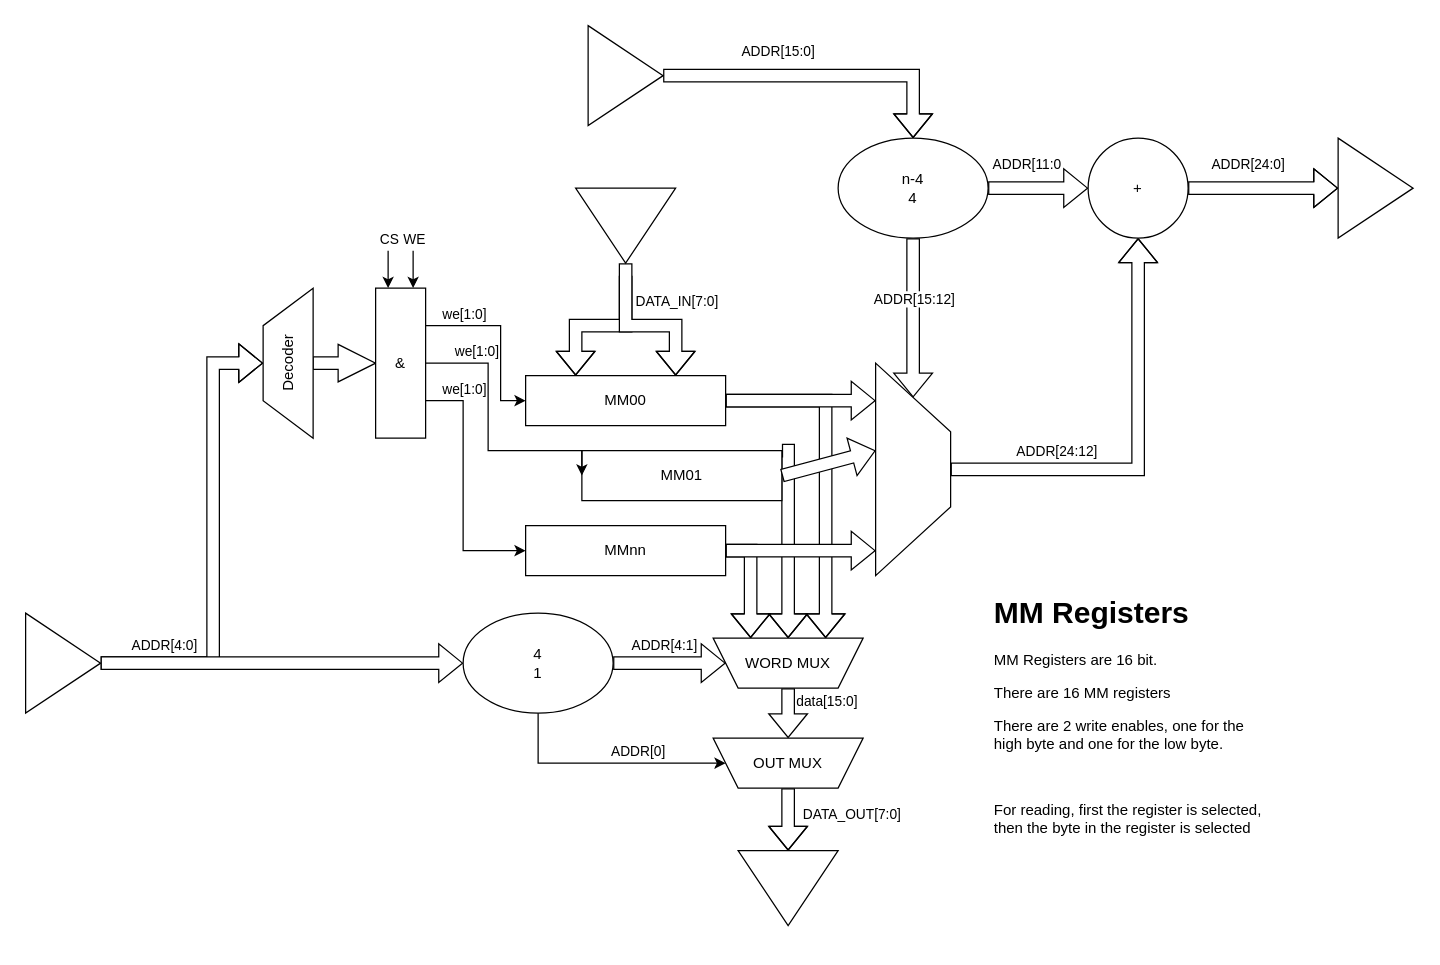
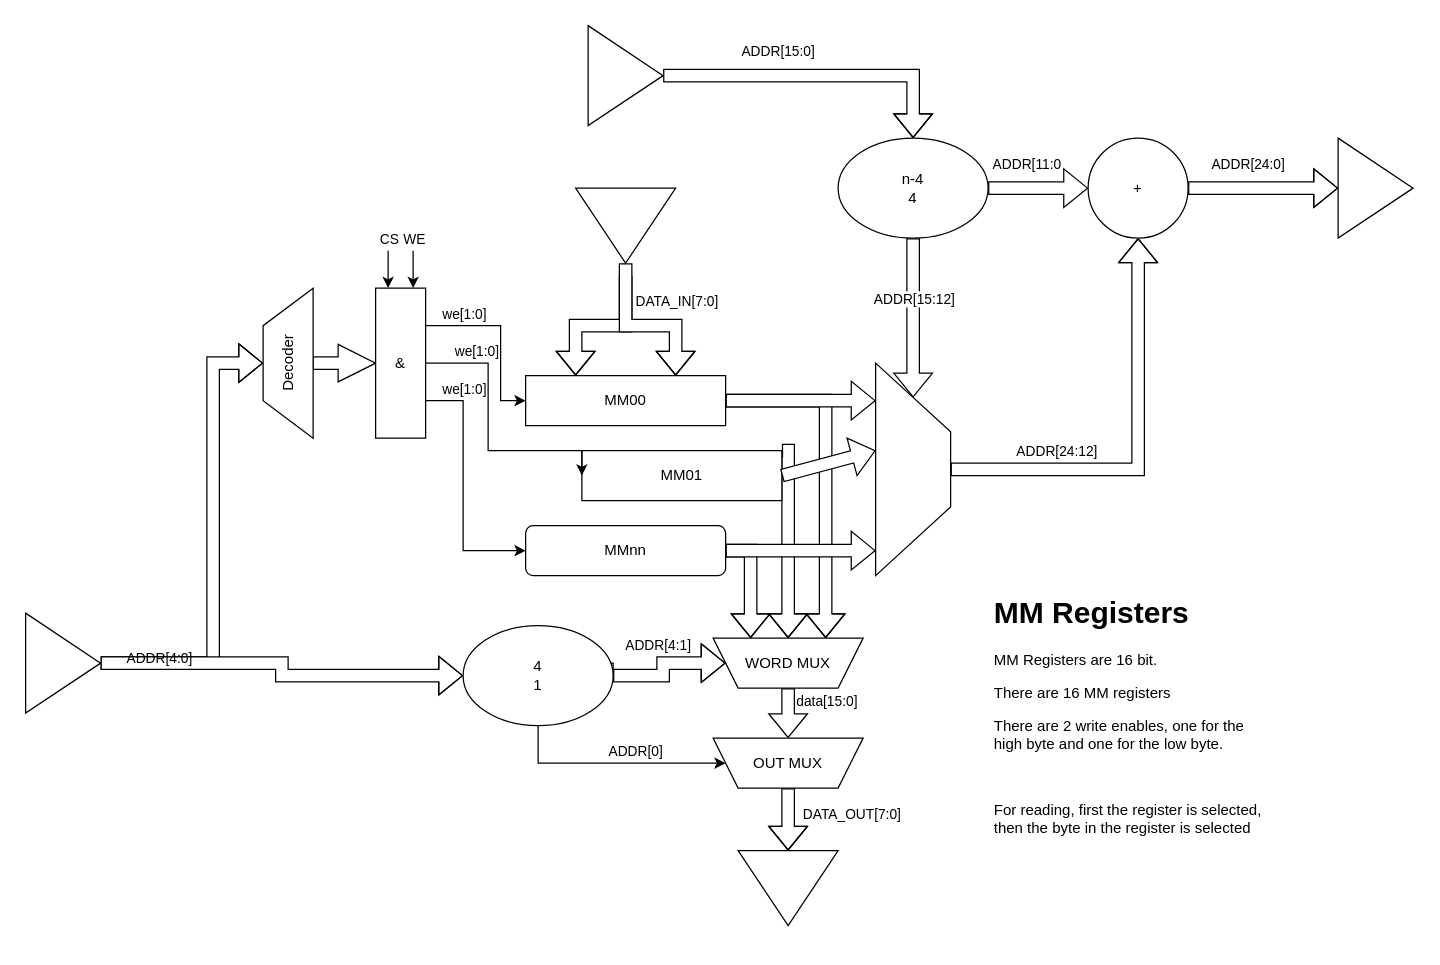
(626, 551) -> (626, 551)
(538, 663) -> (538, 676)
